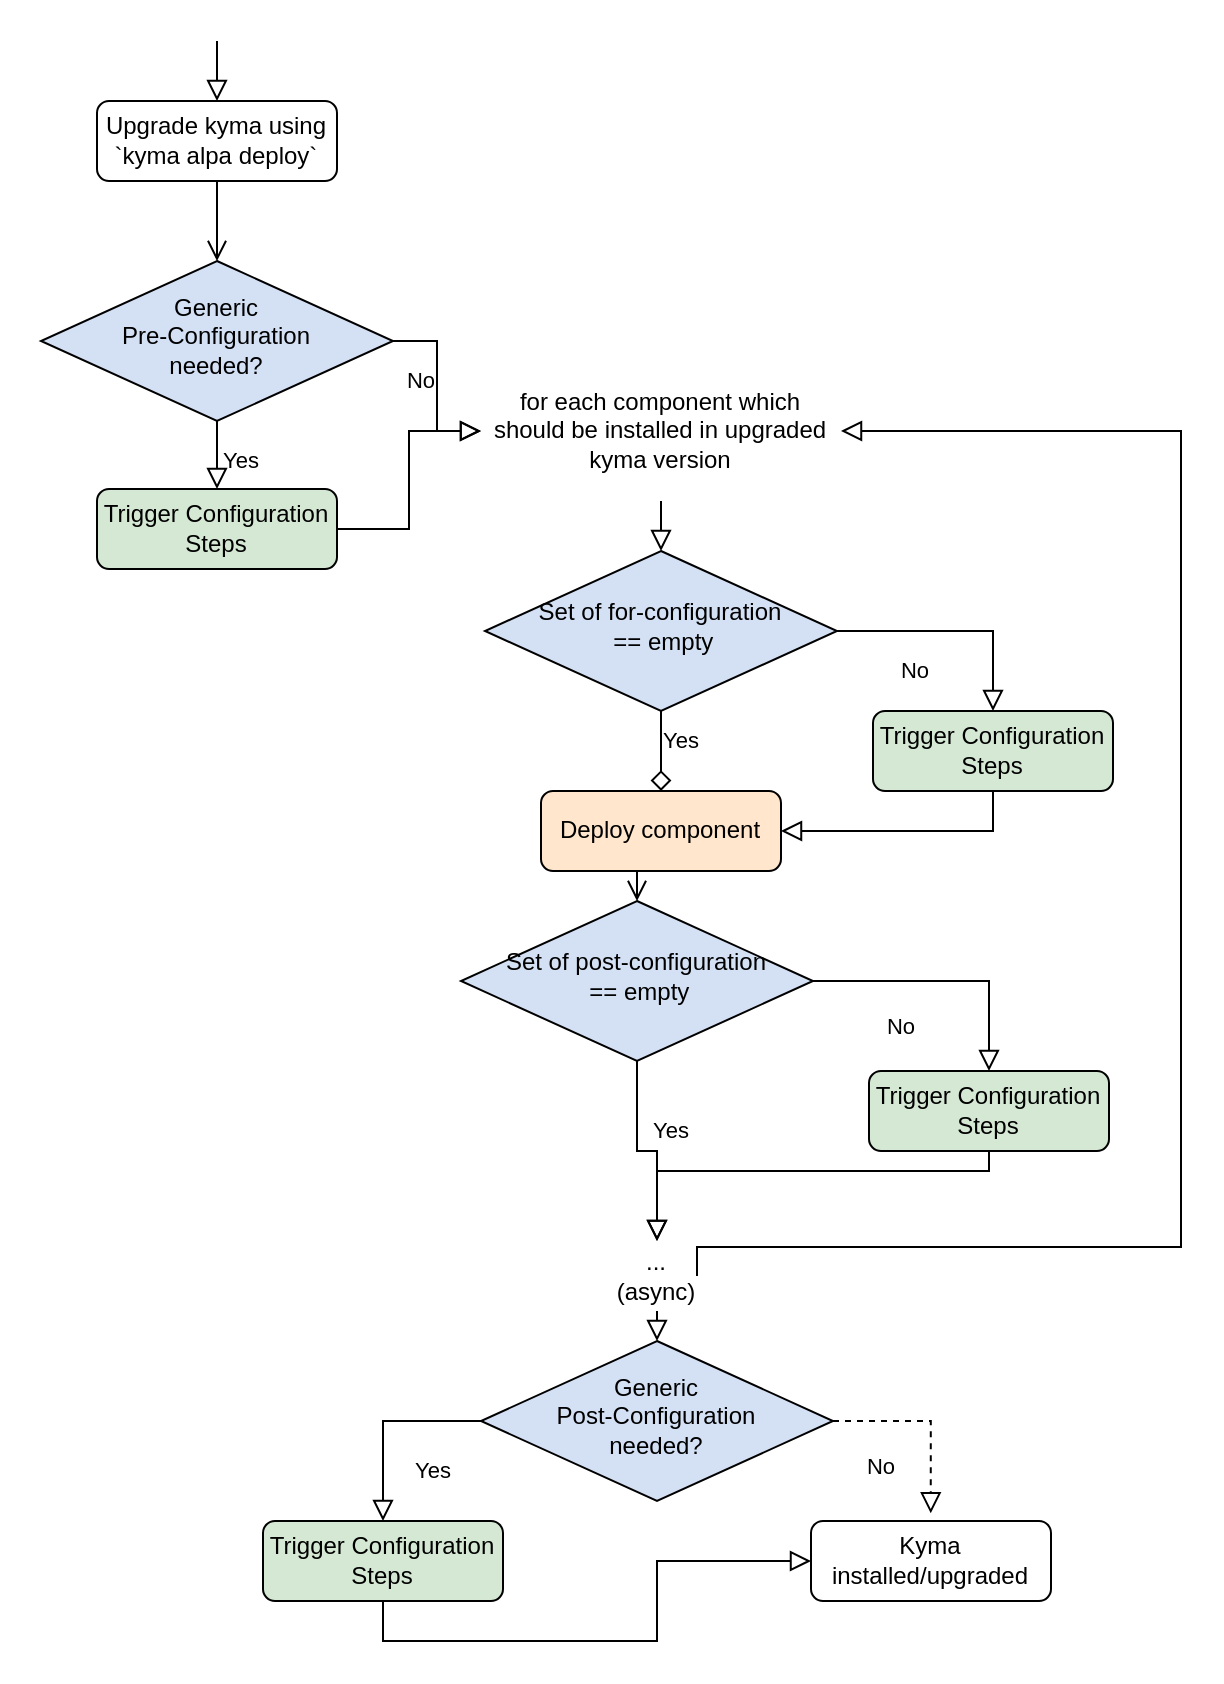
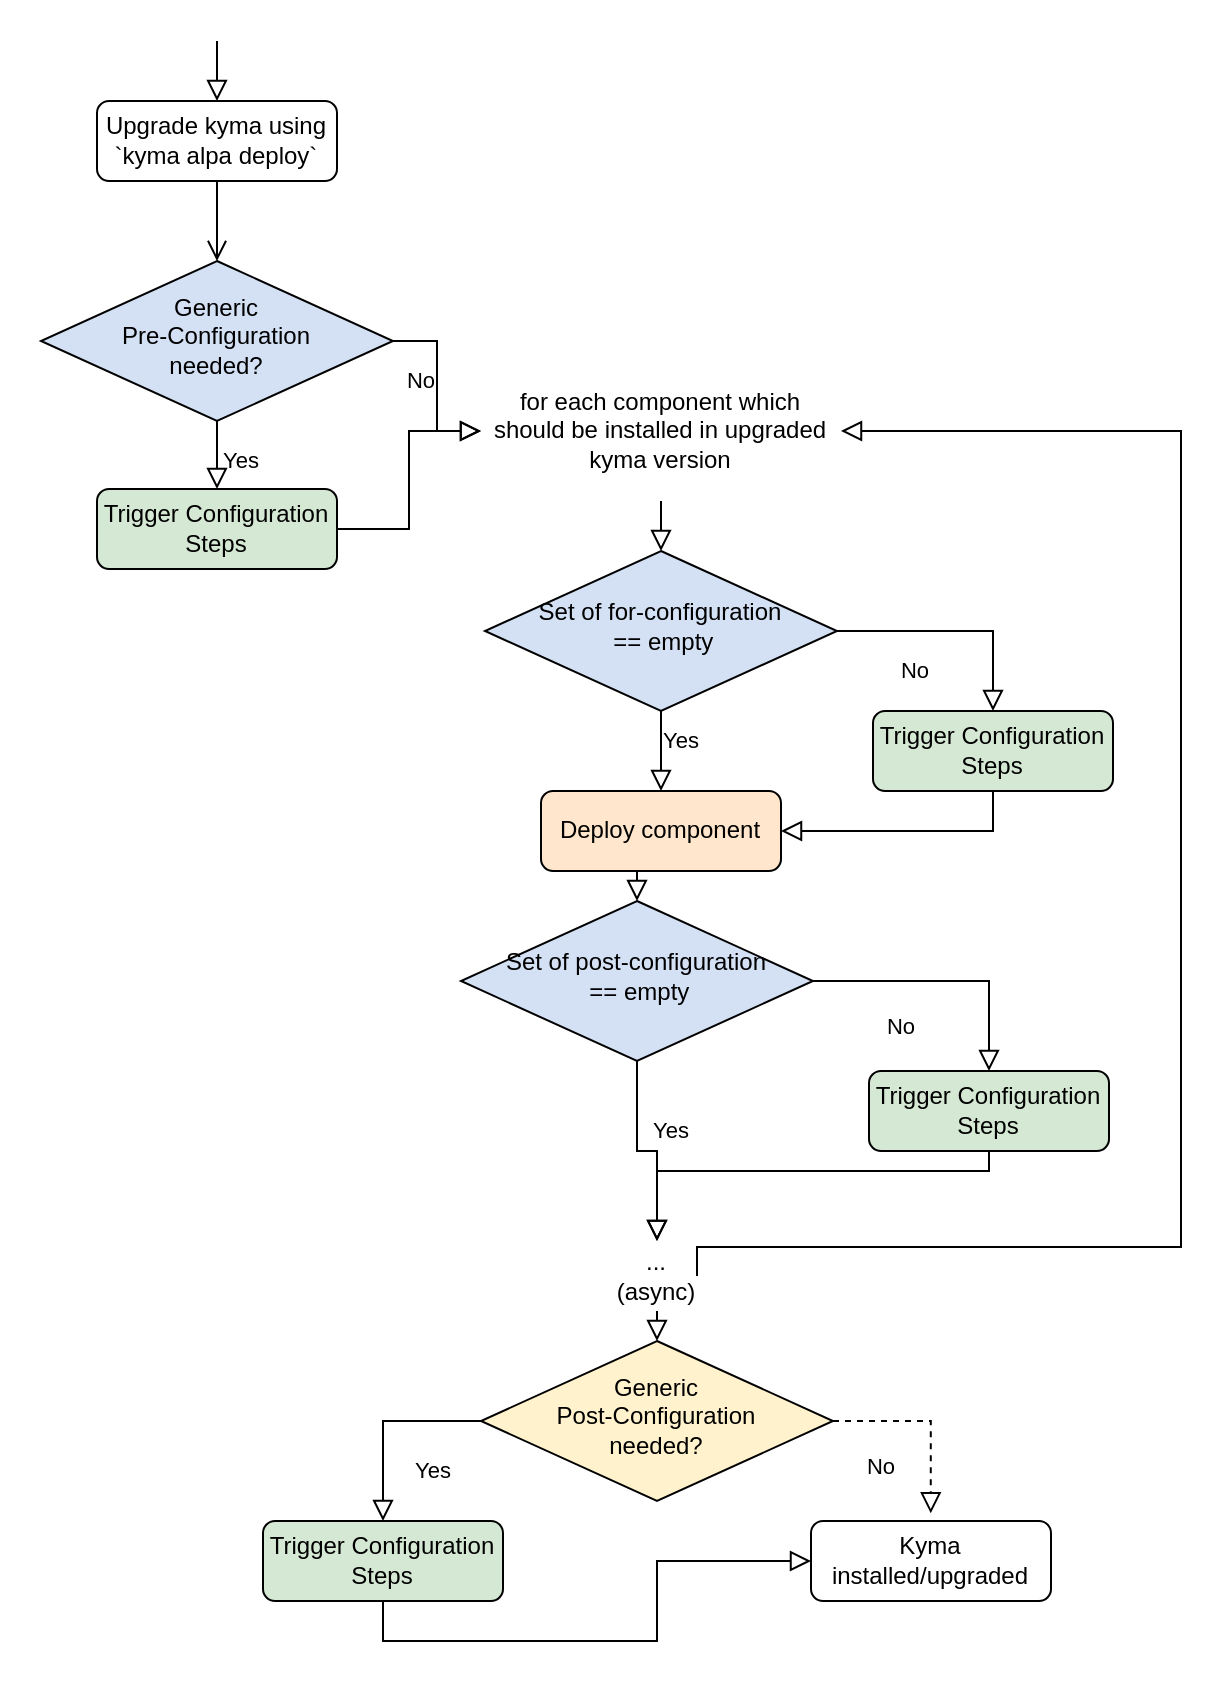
(661, 770) -> (661, 769)
(637, 886) -> (637, 879)
(657, 1421) -> (657, 1421)
